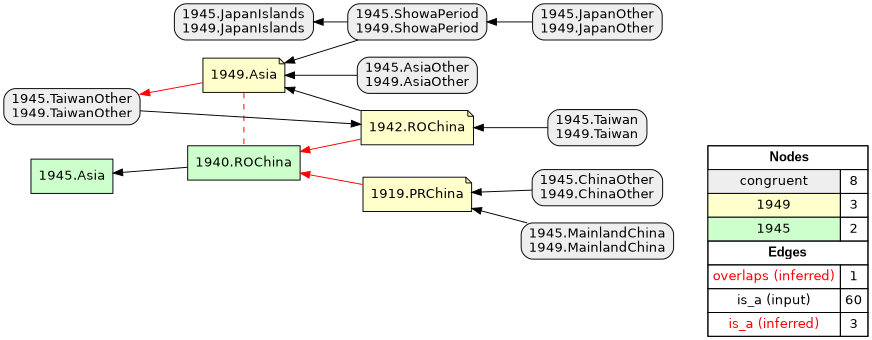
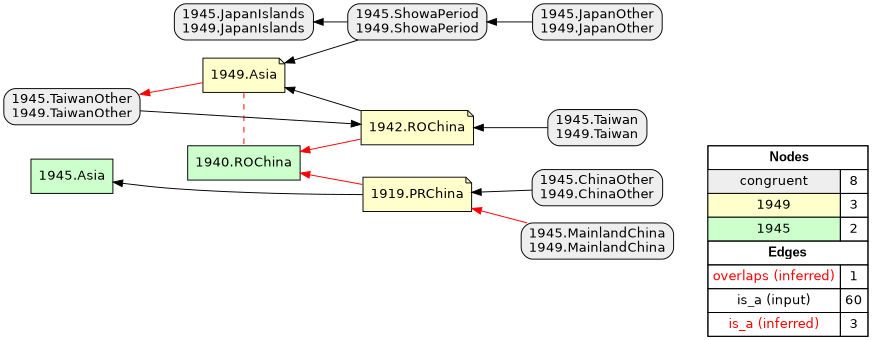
(417, 75) -> none
(155, 170) -> (243, 192)
(504, 217) -> (504, 217)
